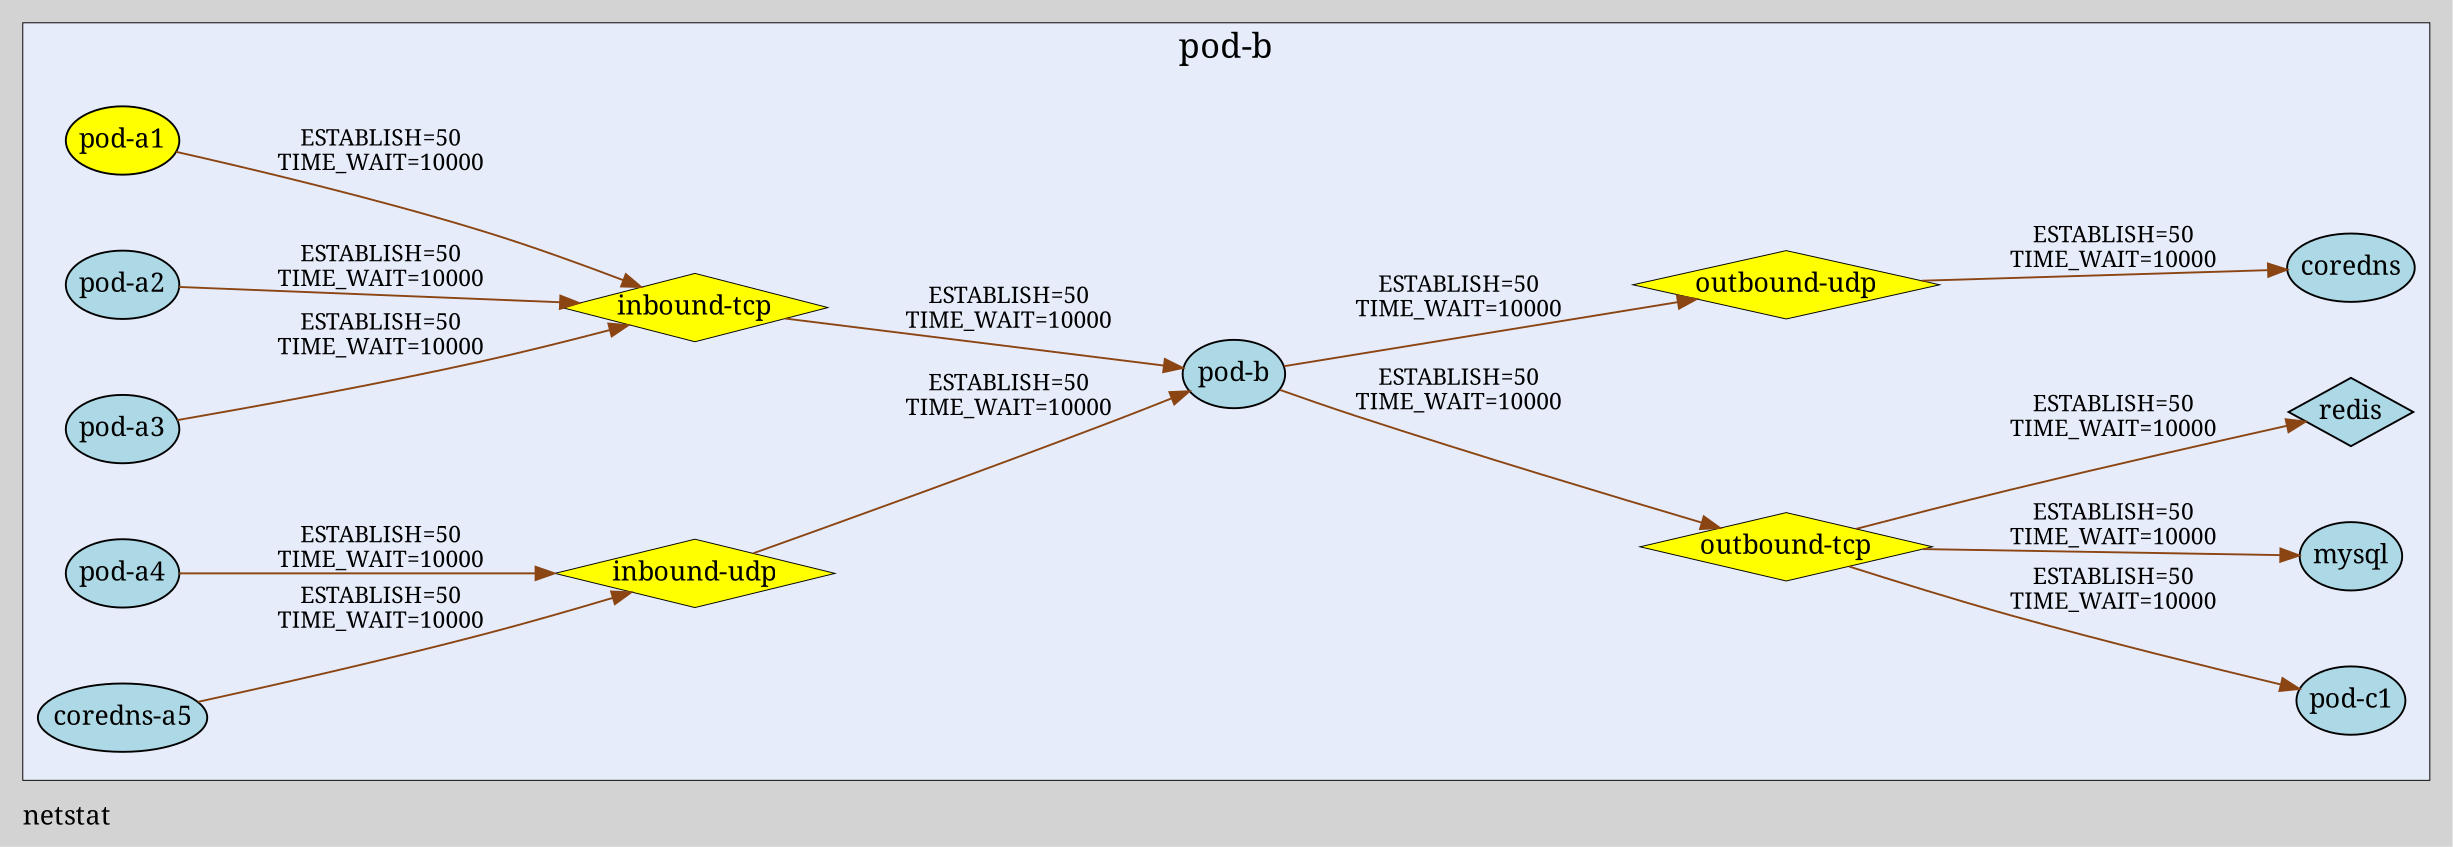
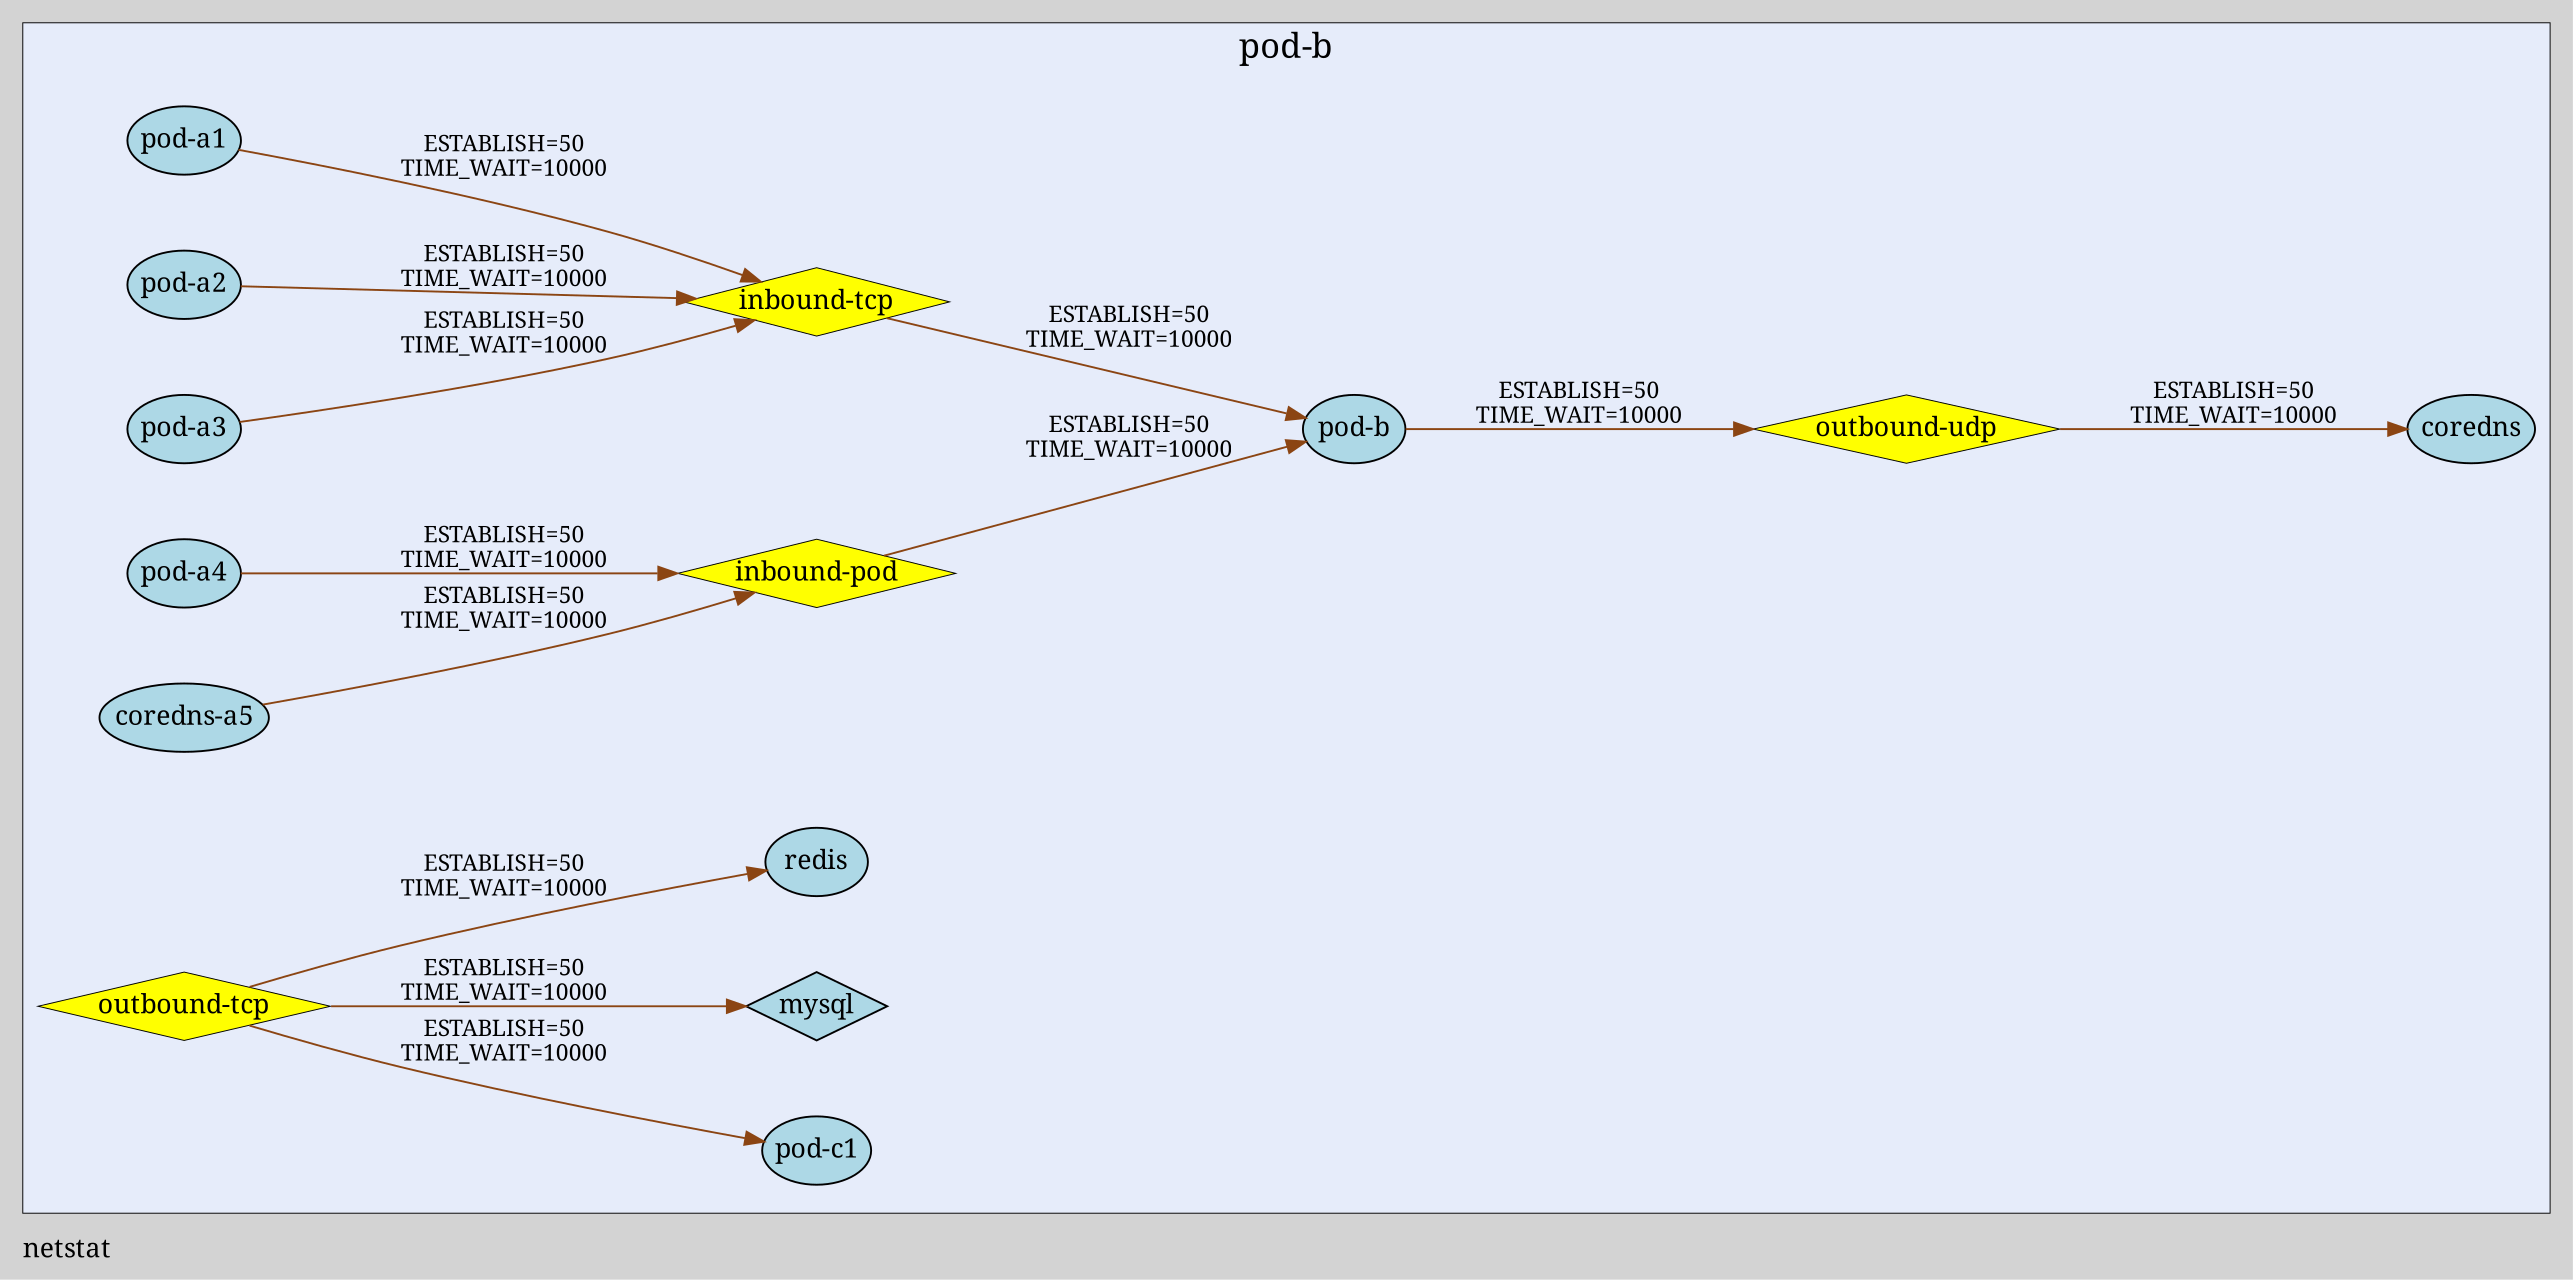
(123, 140) -> (184, 140)
(2351, 412) -> (817, 862)
(1490, 459) -> none
(2351, 556) -> (817, 1006)
(695, 573) -> (817, 573)
